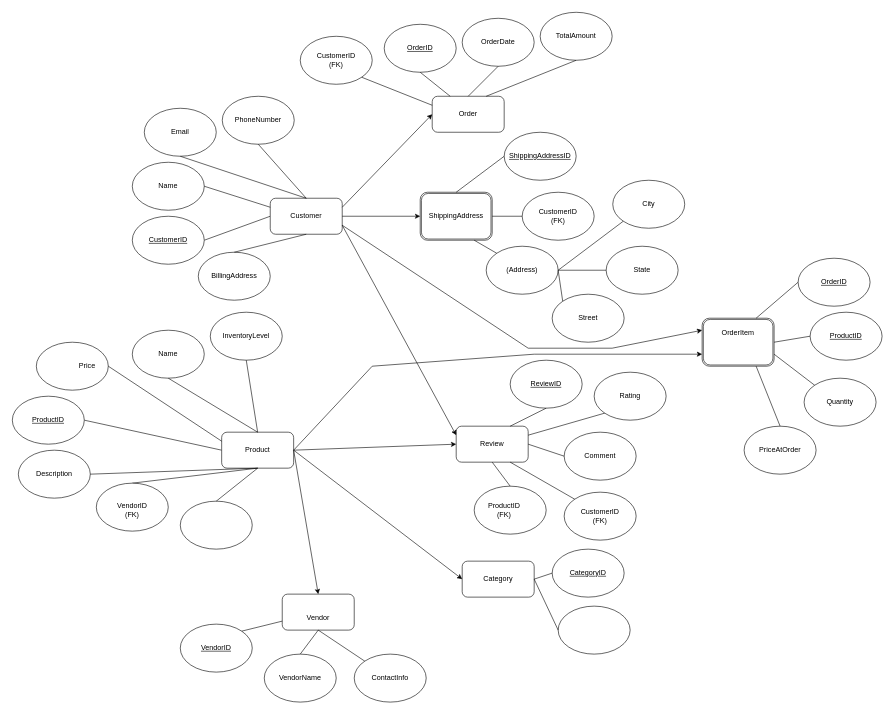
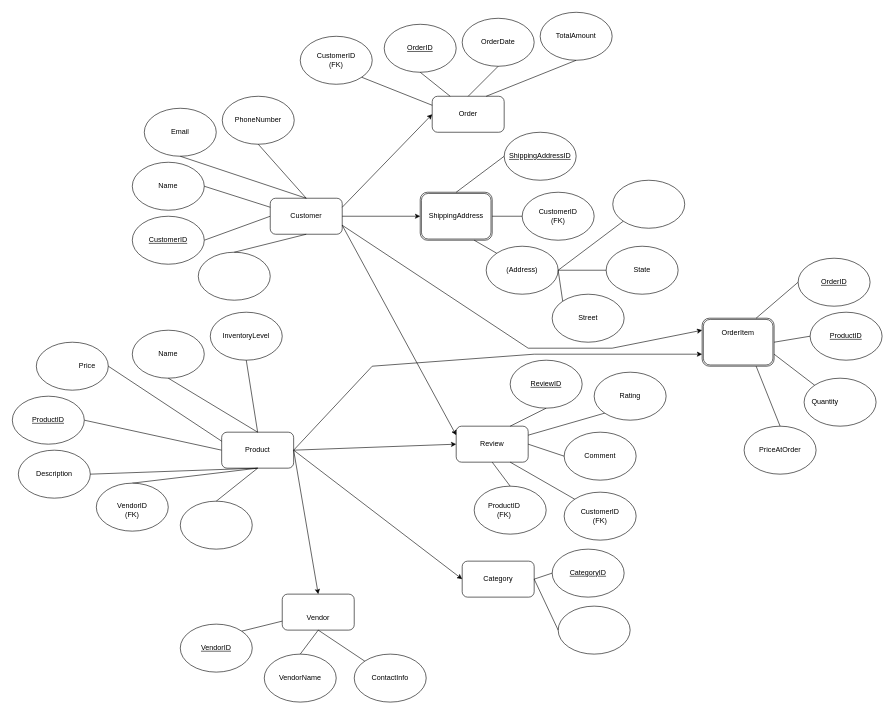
(649, 204) -> none
(234, 276) -> none
(840, 402) -> (825, 402)
